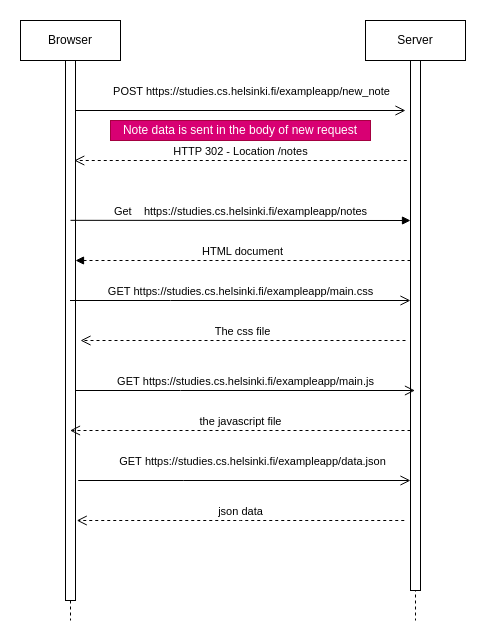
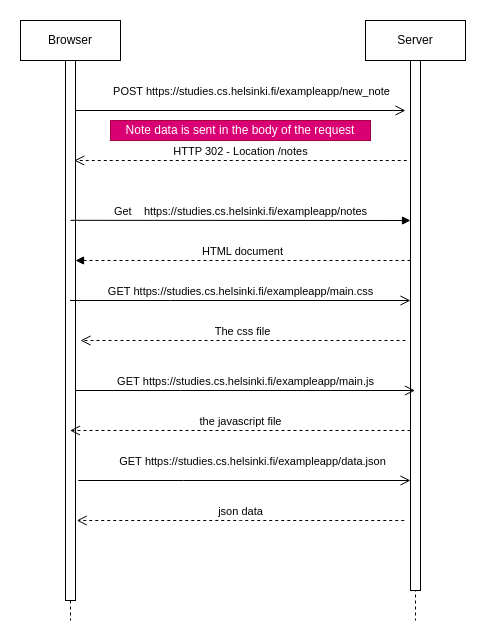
(241, 131) -> (241, 131)
